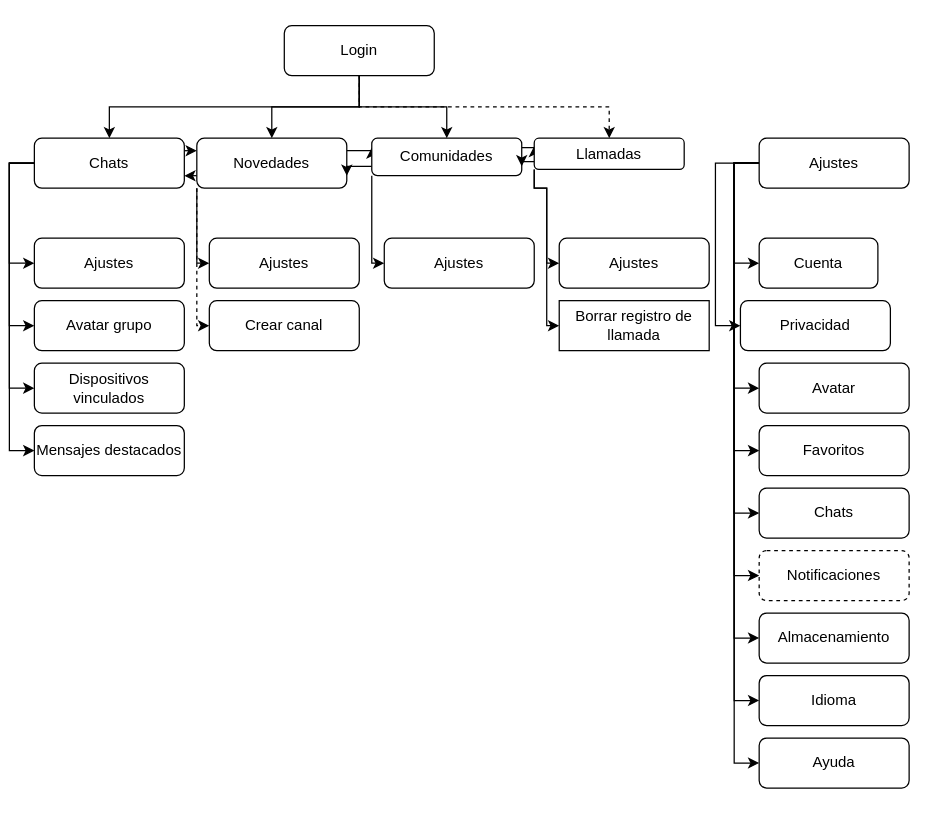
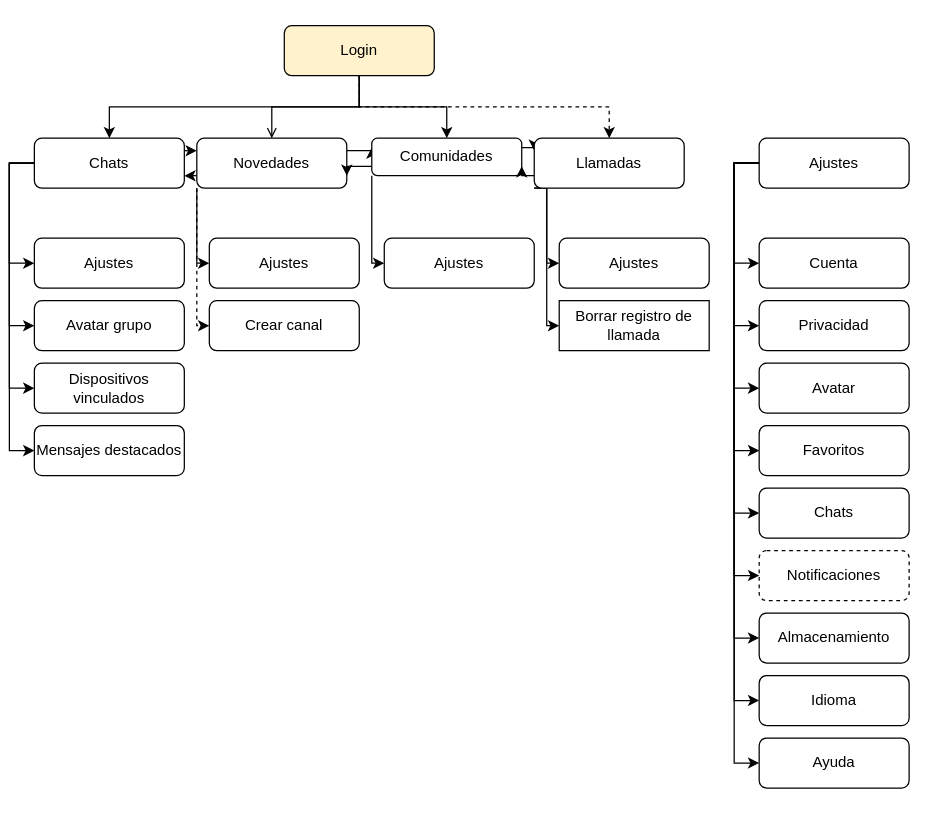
(359, 51) -> (359, 51)
(272, 128) -> (272, 130)
(609, 154) -> (609, 163)
(819, 263) -> (834, 263)
(816, 326) -> (834, 326)
